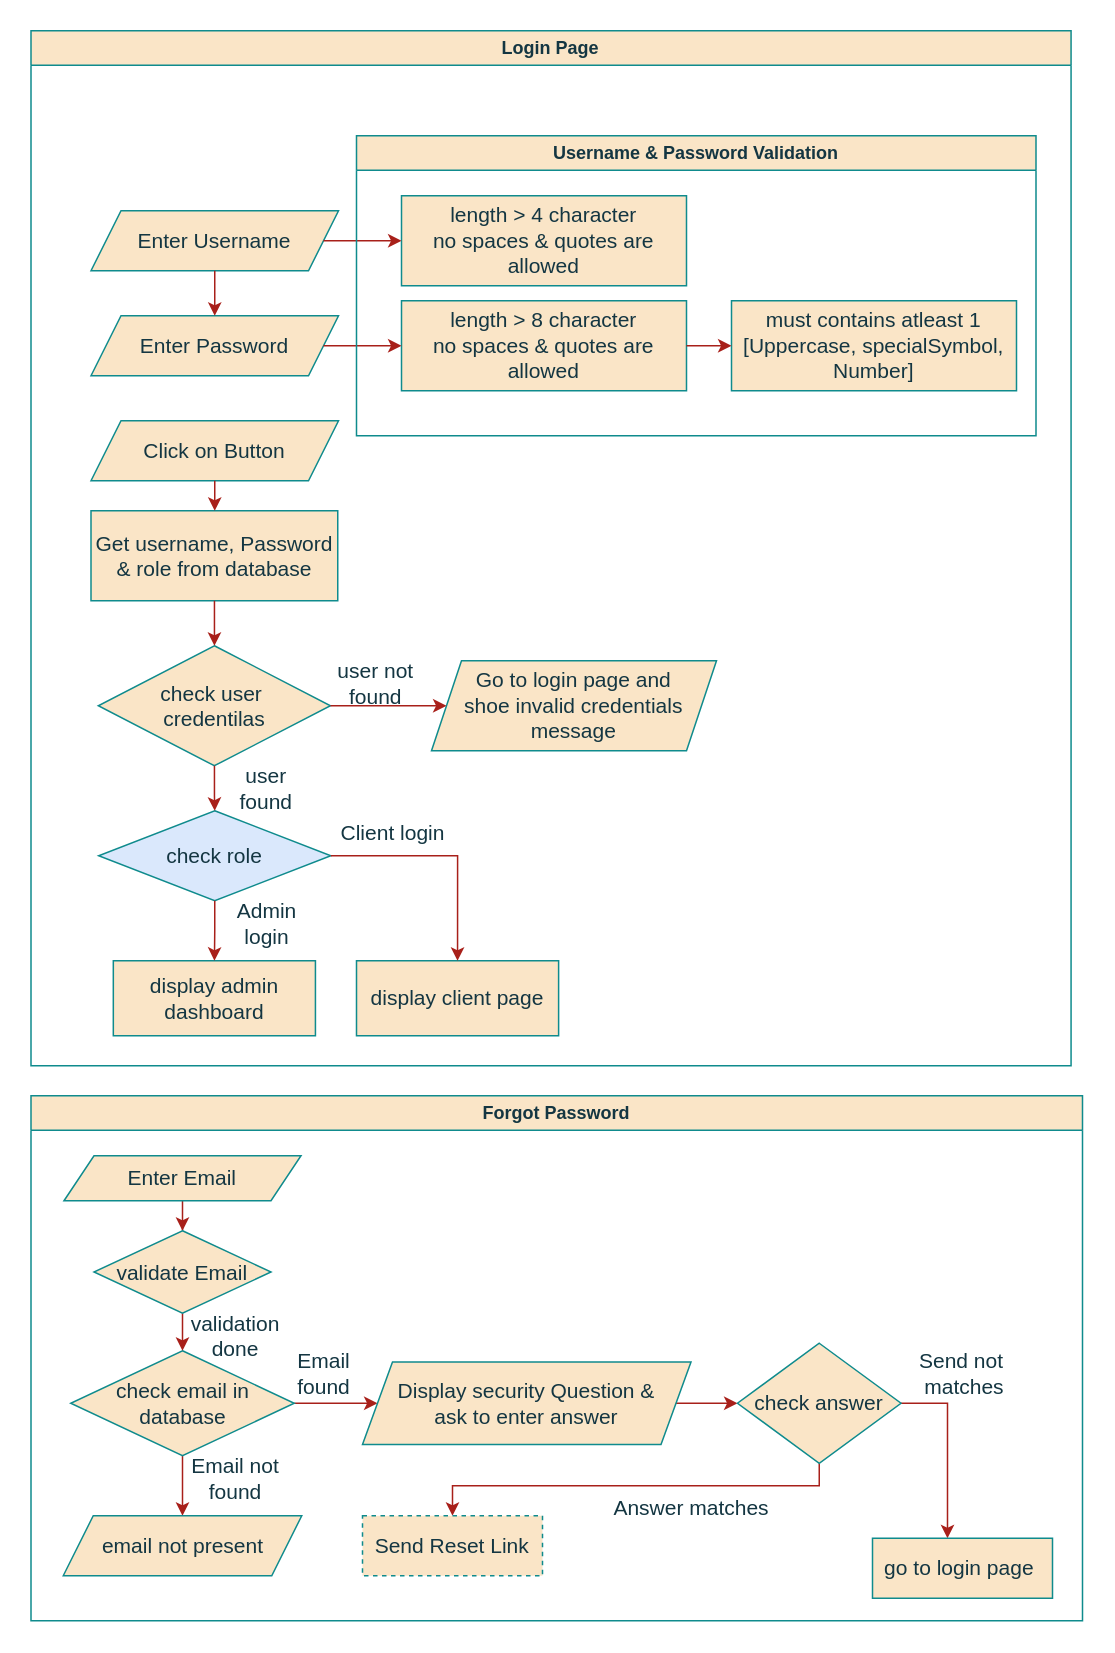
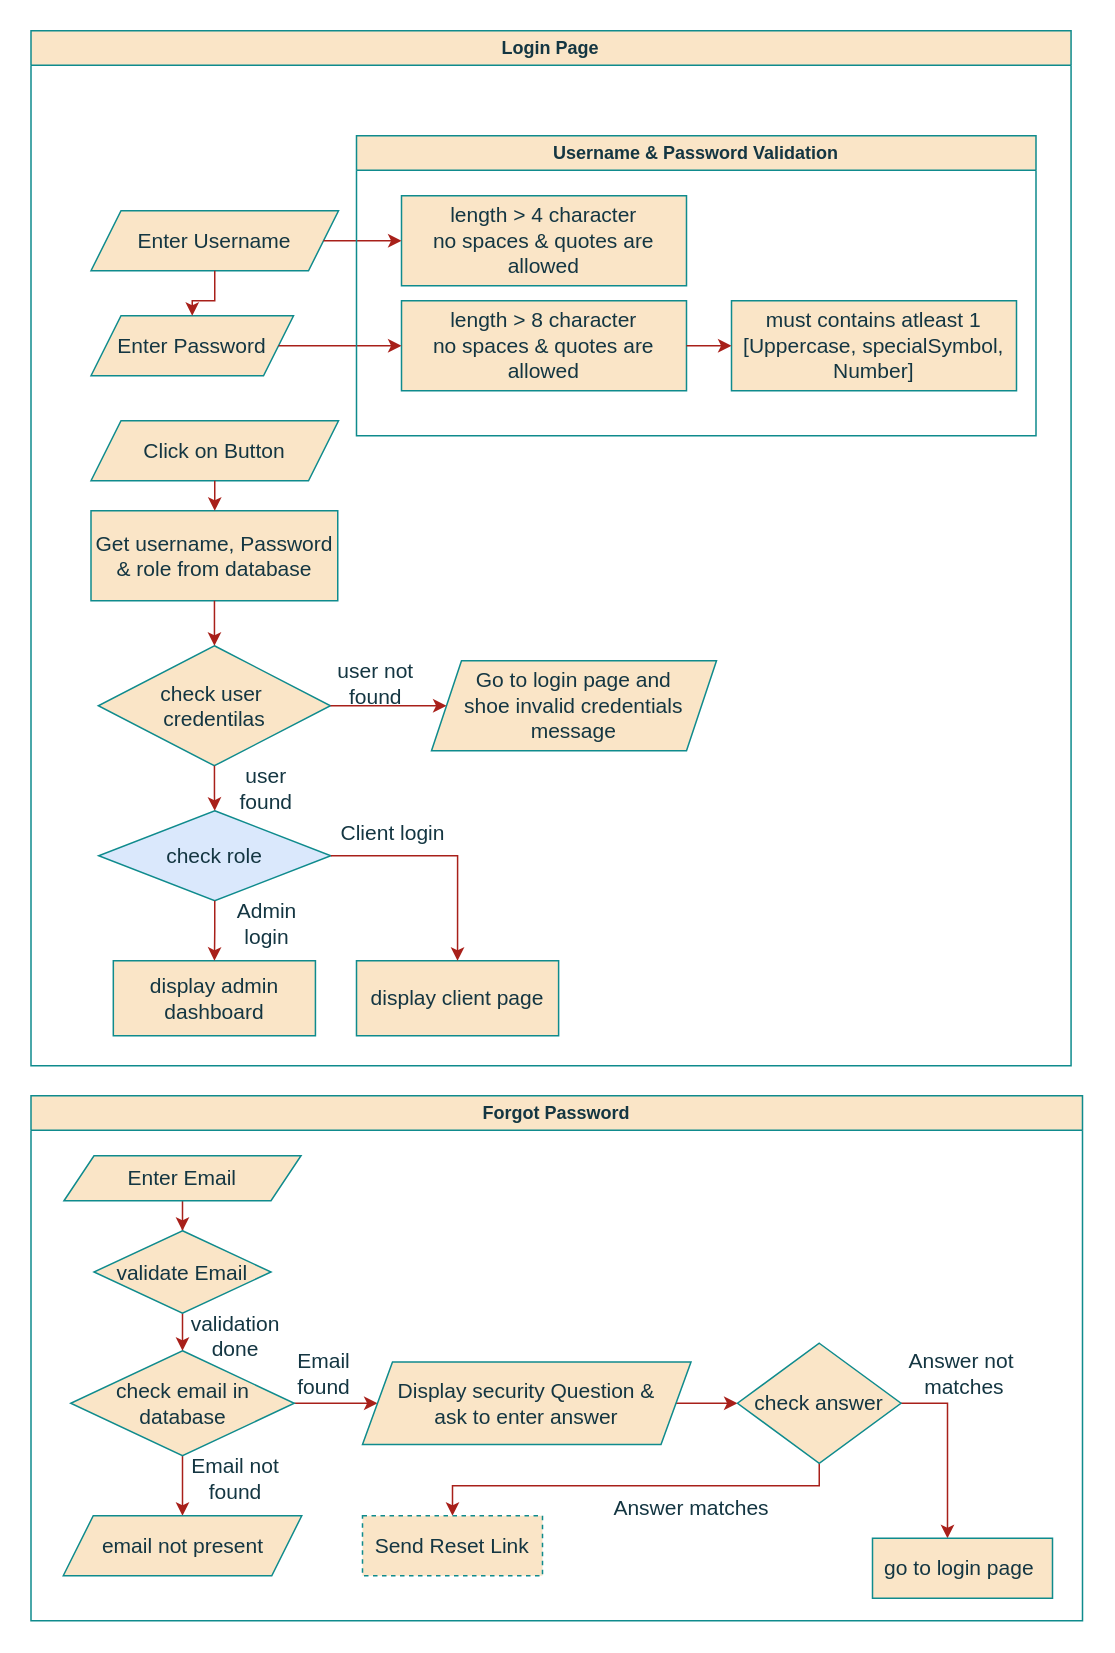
(215, 346) -> (192, 346)
(962, 1373) -> (962, 1373)
